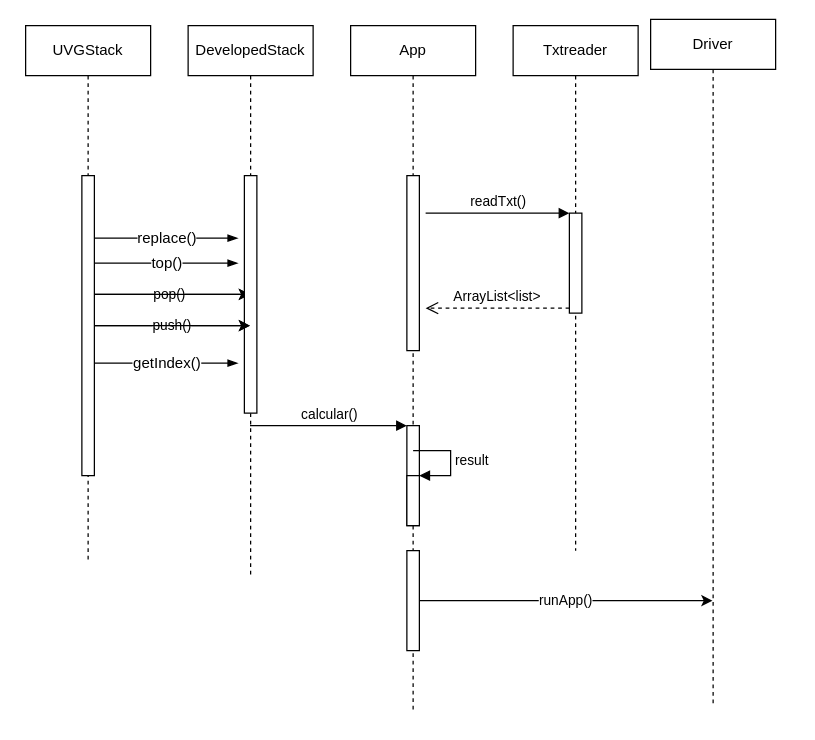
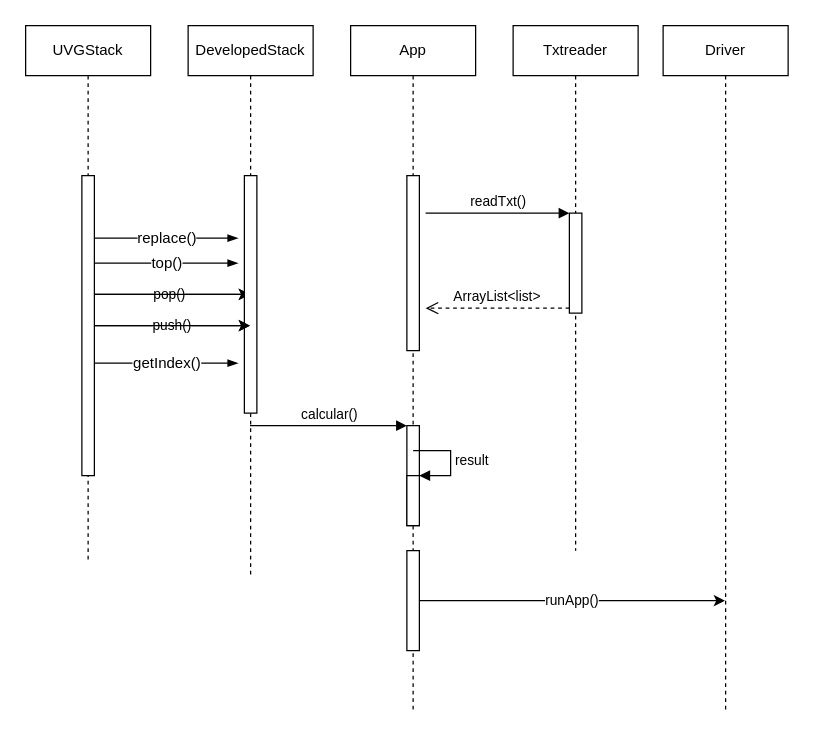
(713, 363) -> (726, 369)
